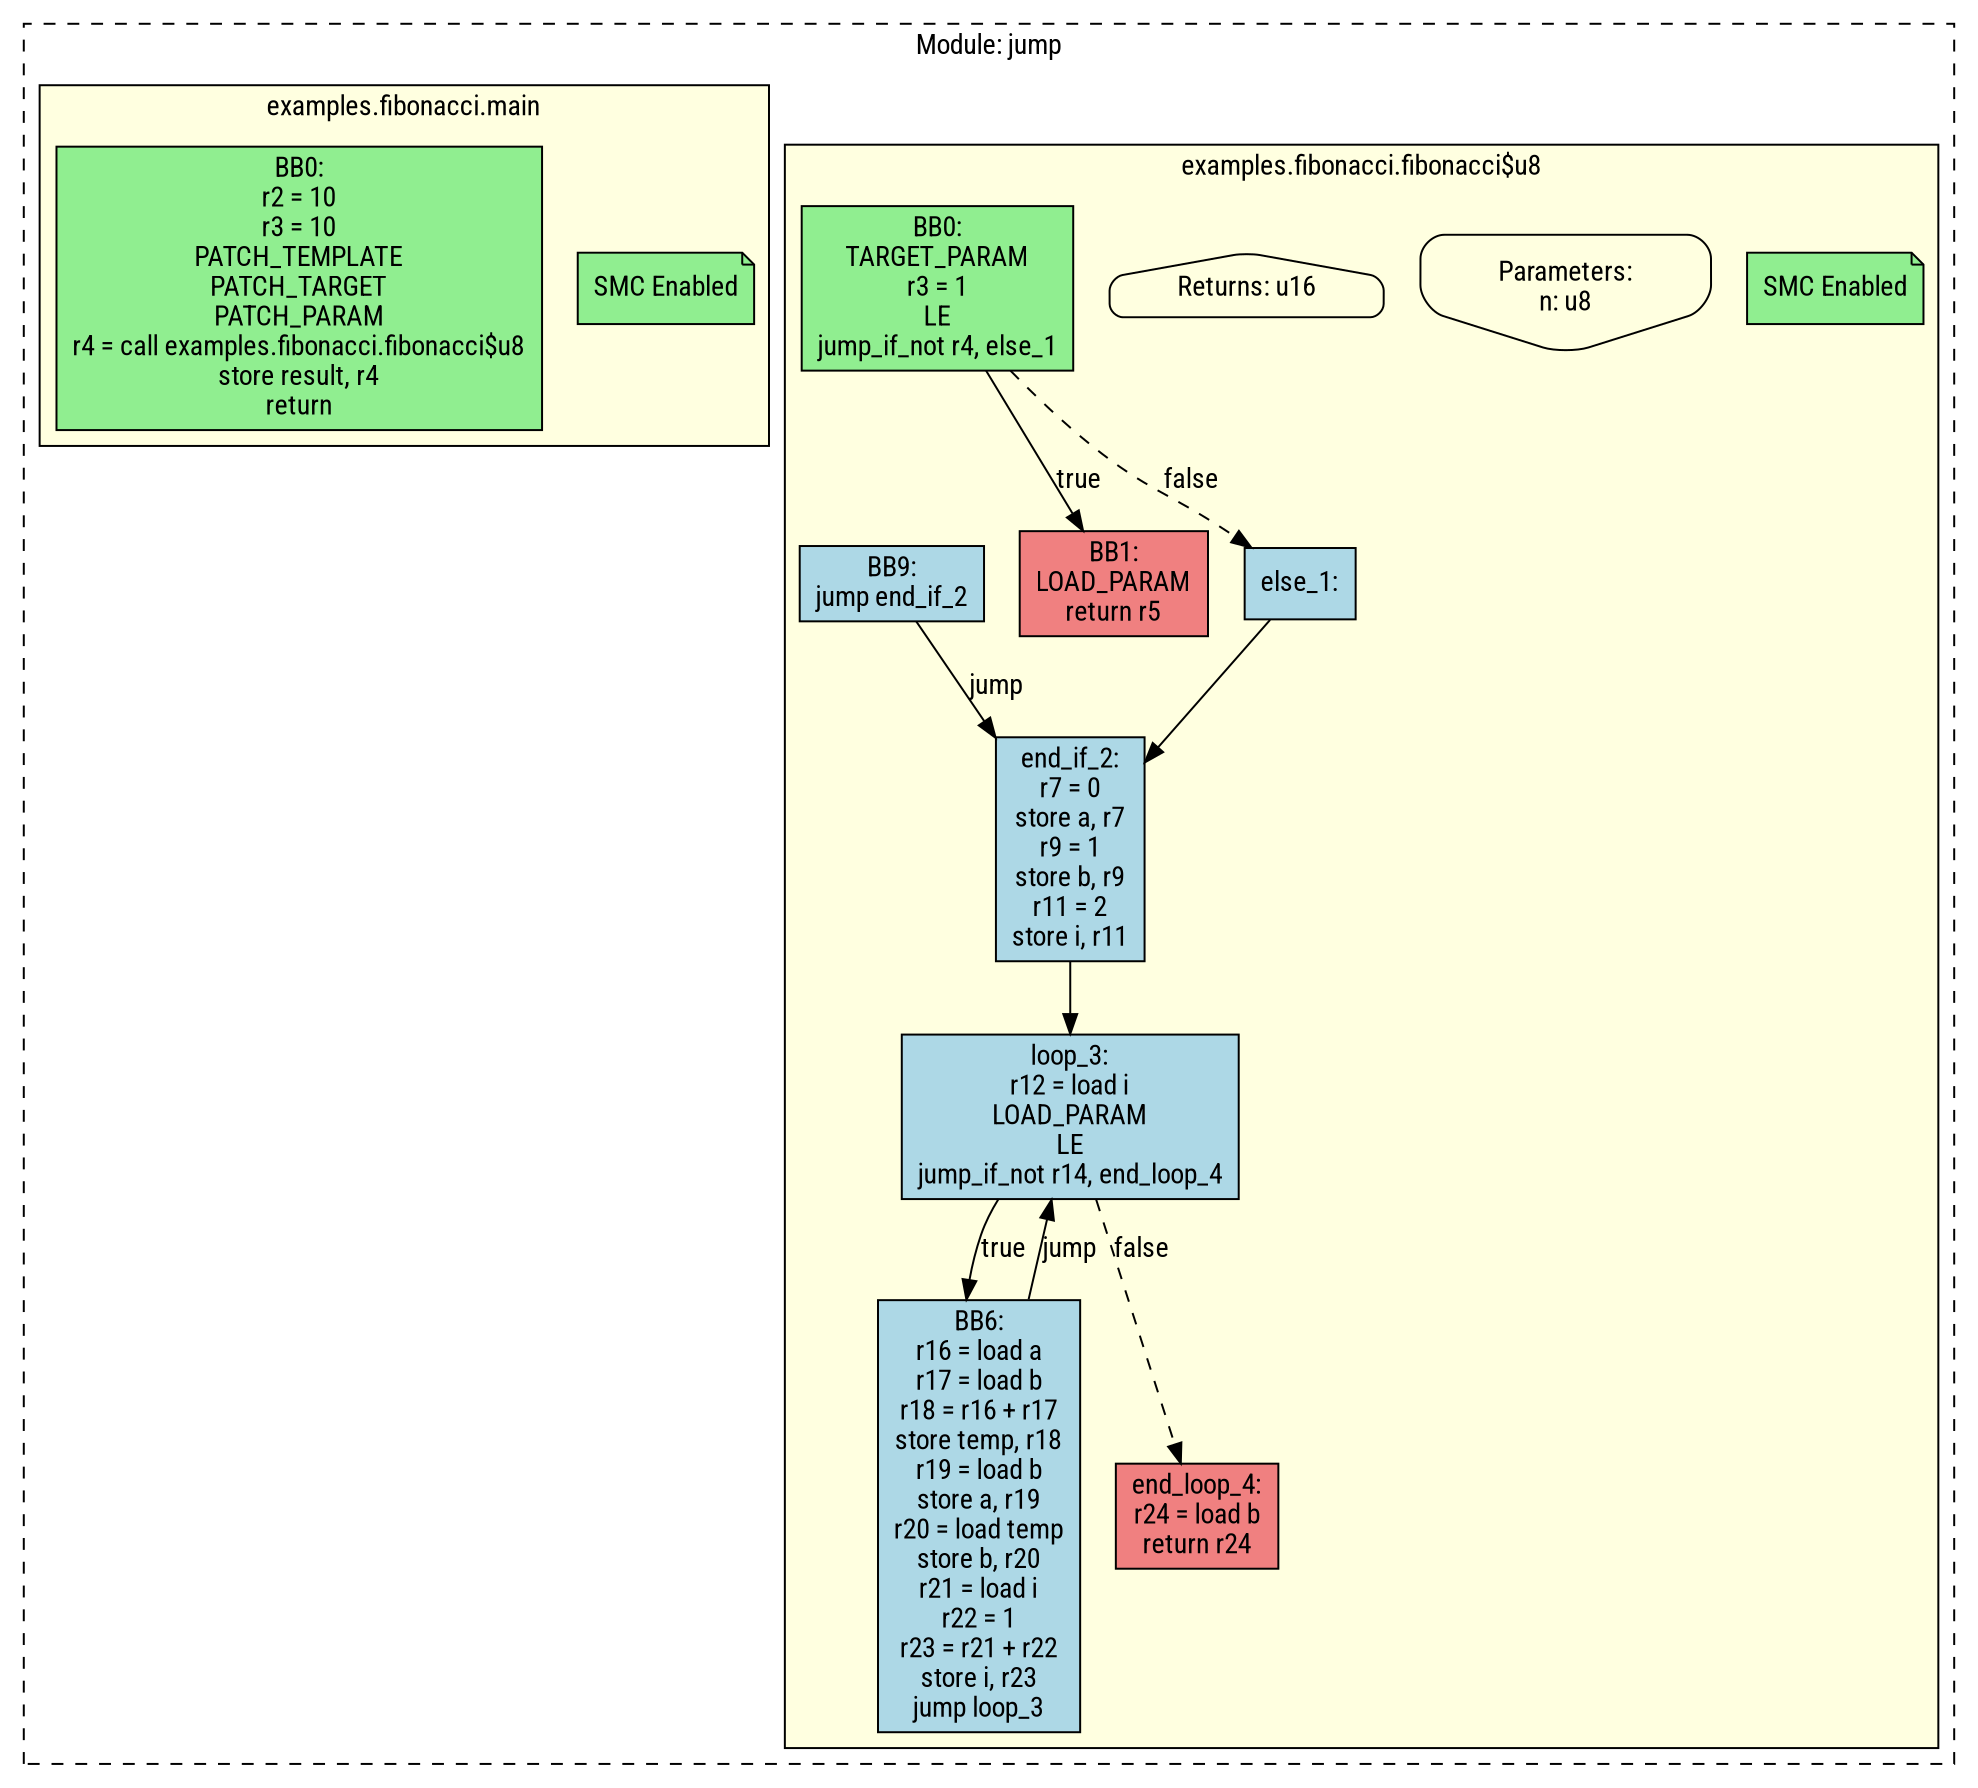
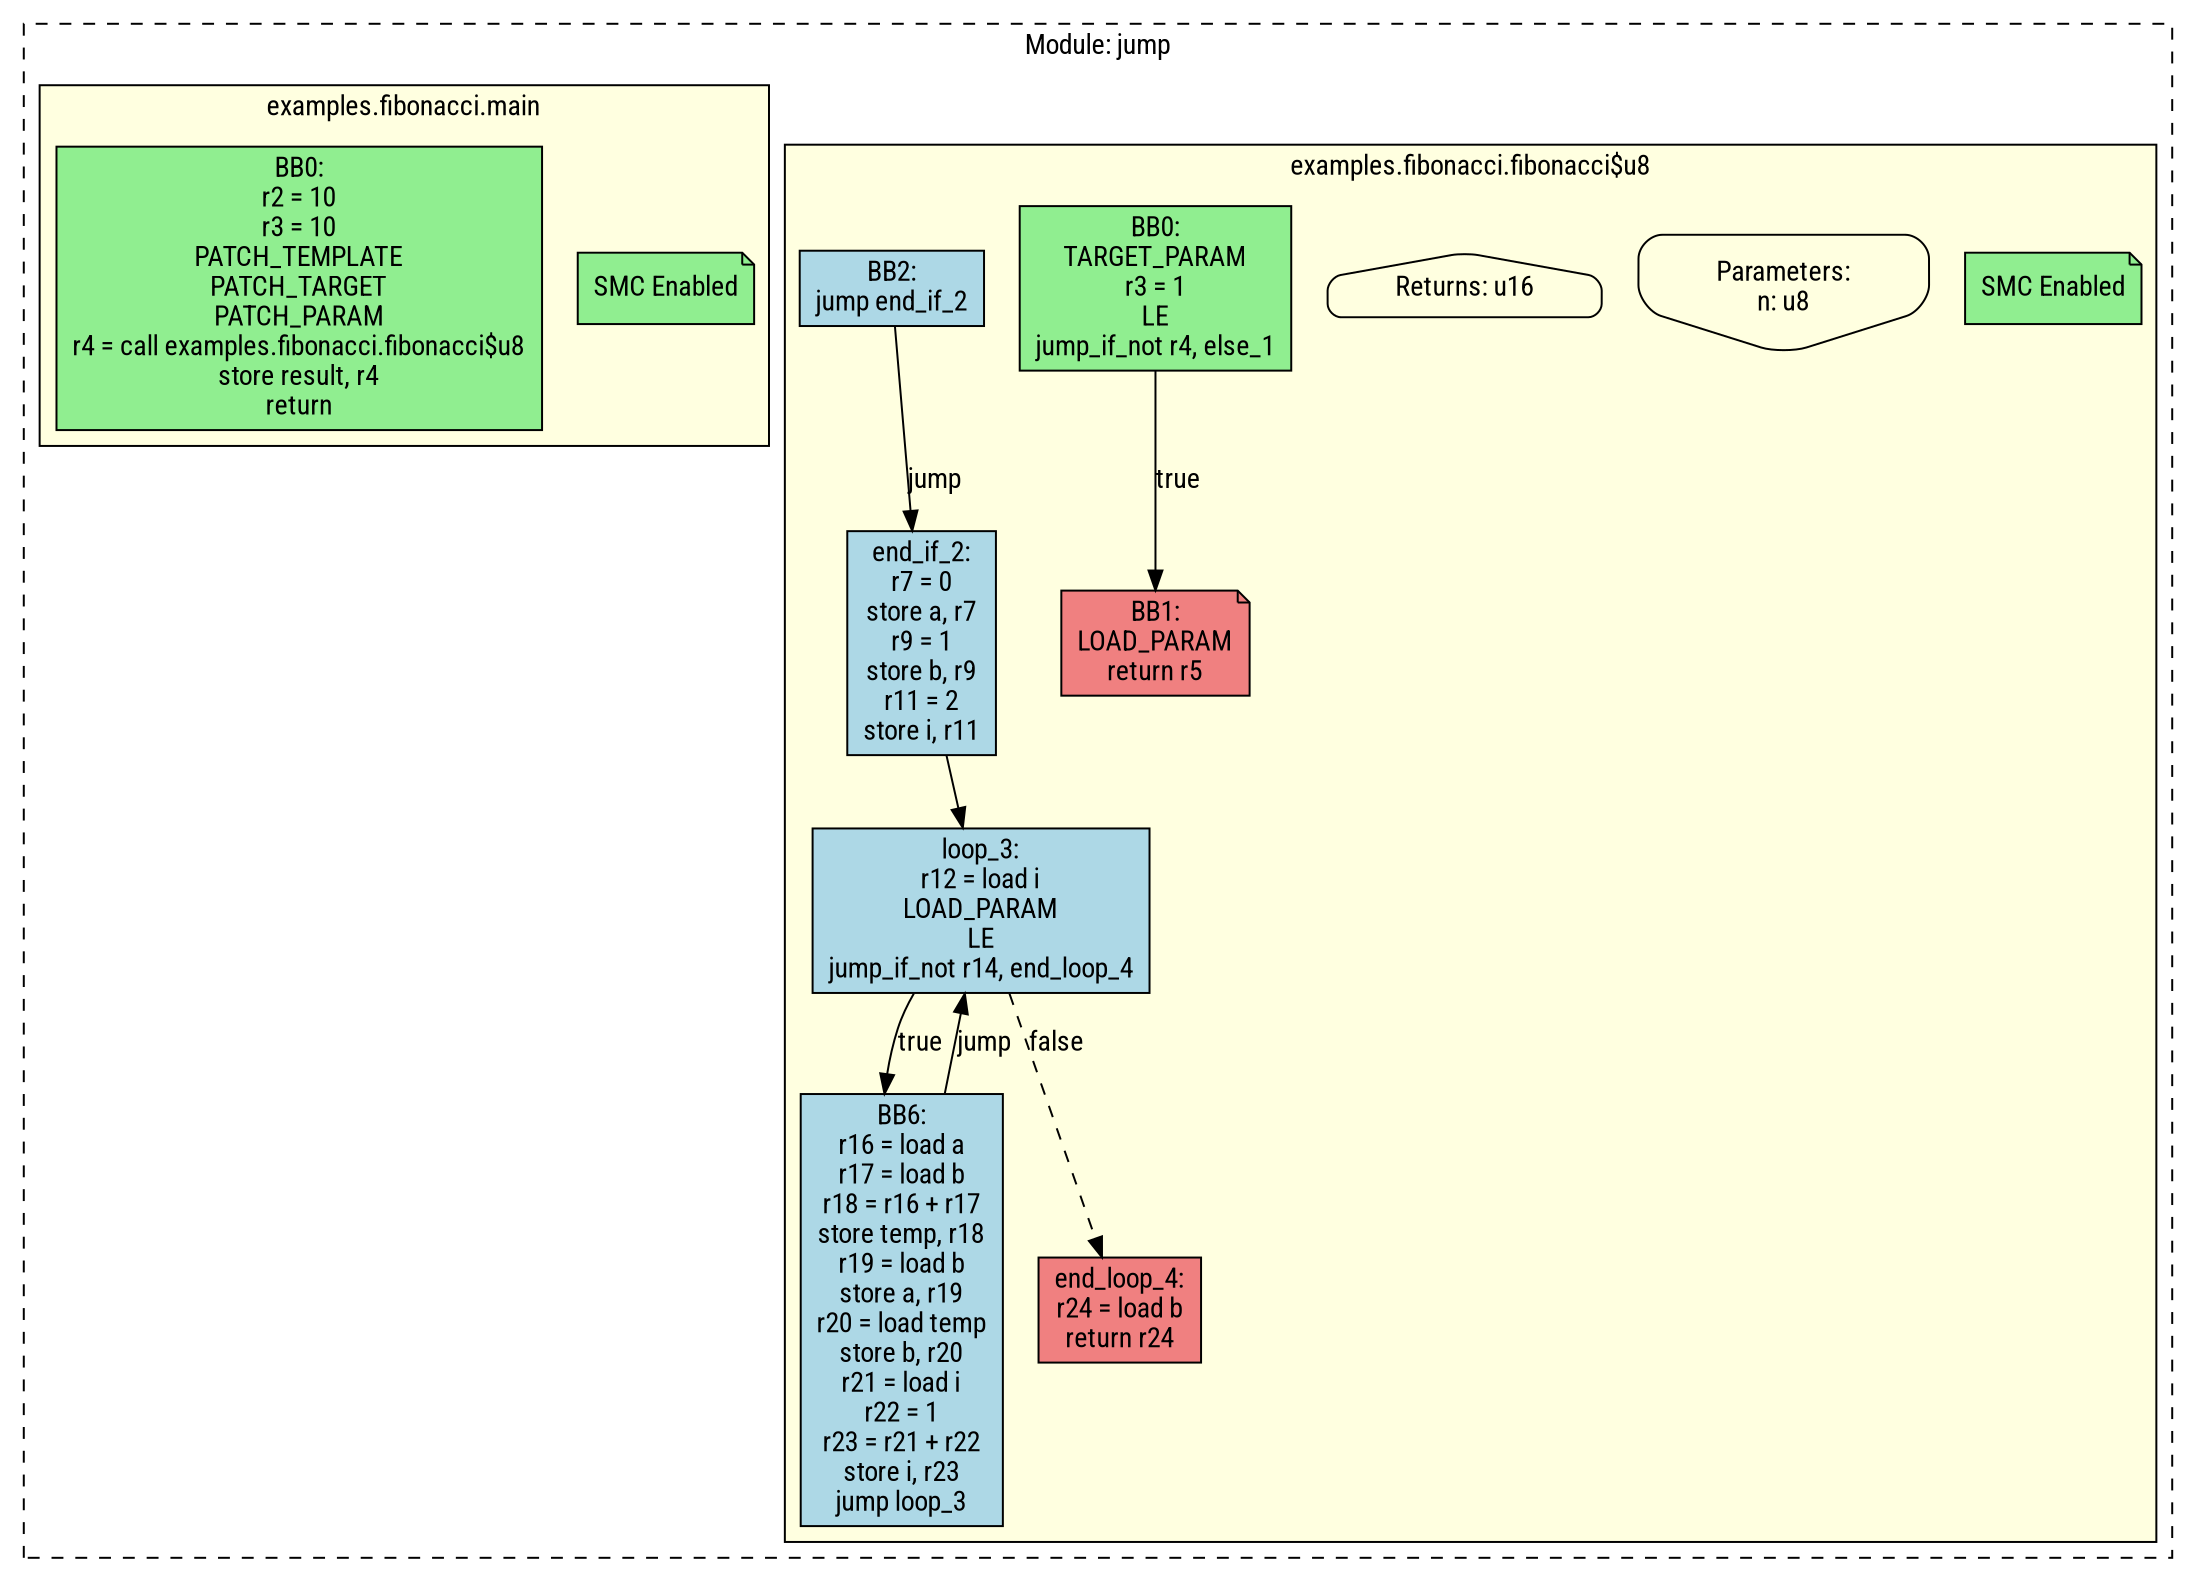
(892, 584) -> (892, 288)
(1114, 584) -> (1155, 643)
(1300, 584) -> none
